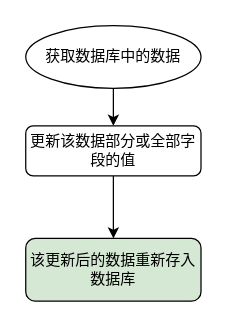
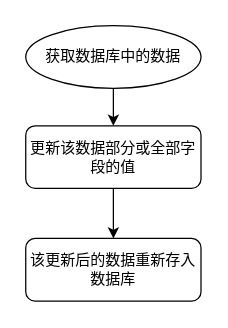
(113, 151) -> (113, 157)
(113, 269) -> (113, 269)
